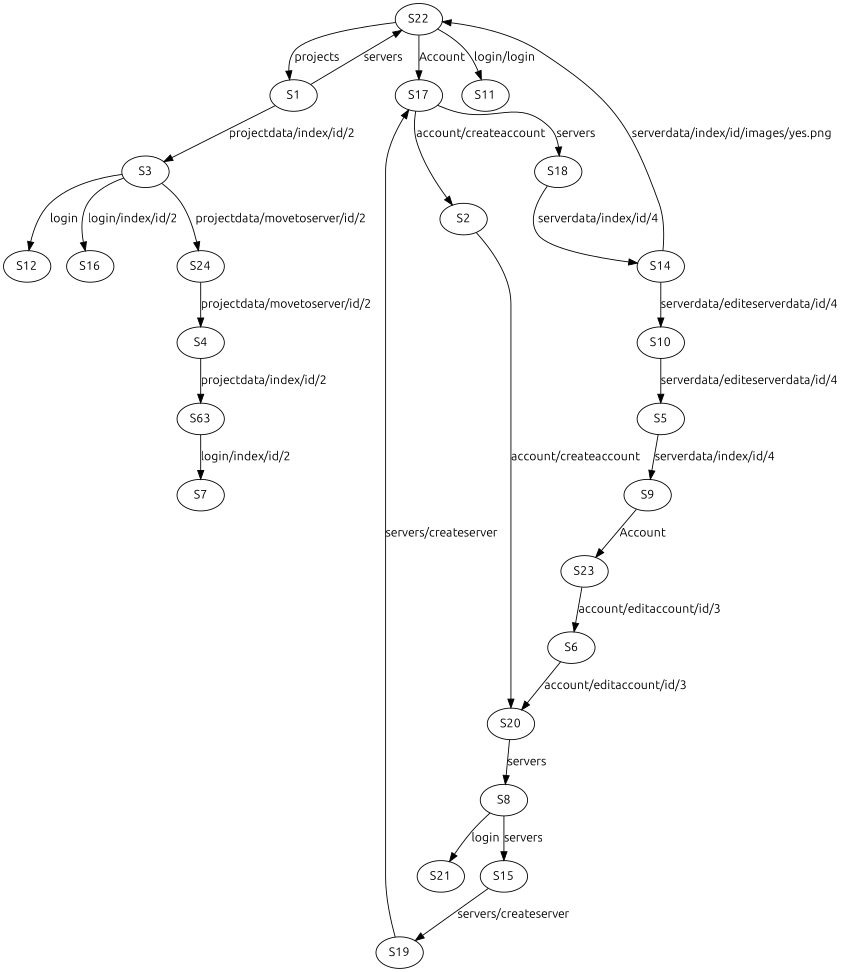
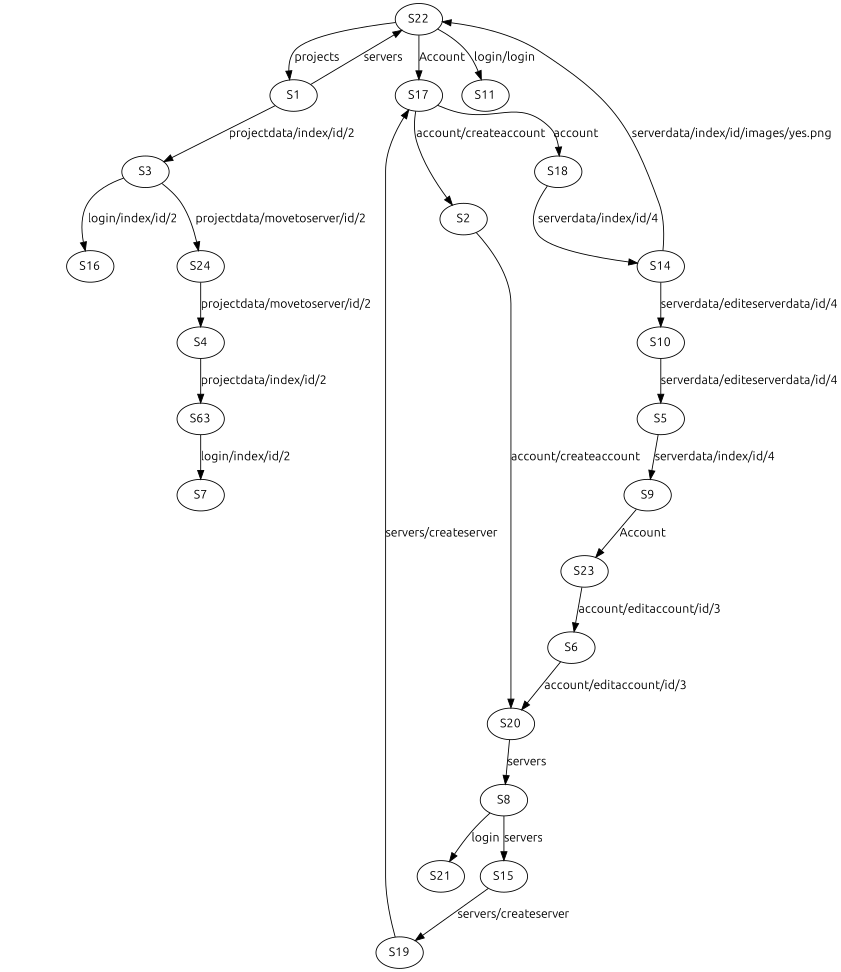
(576, 134) -> (576, 134)
(27, 266) -> none
